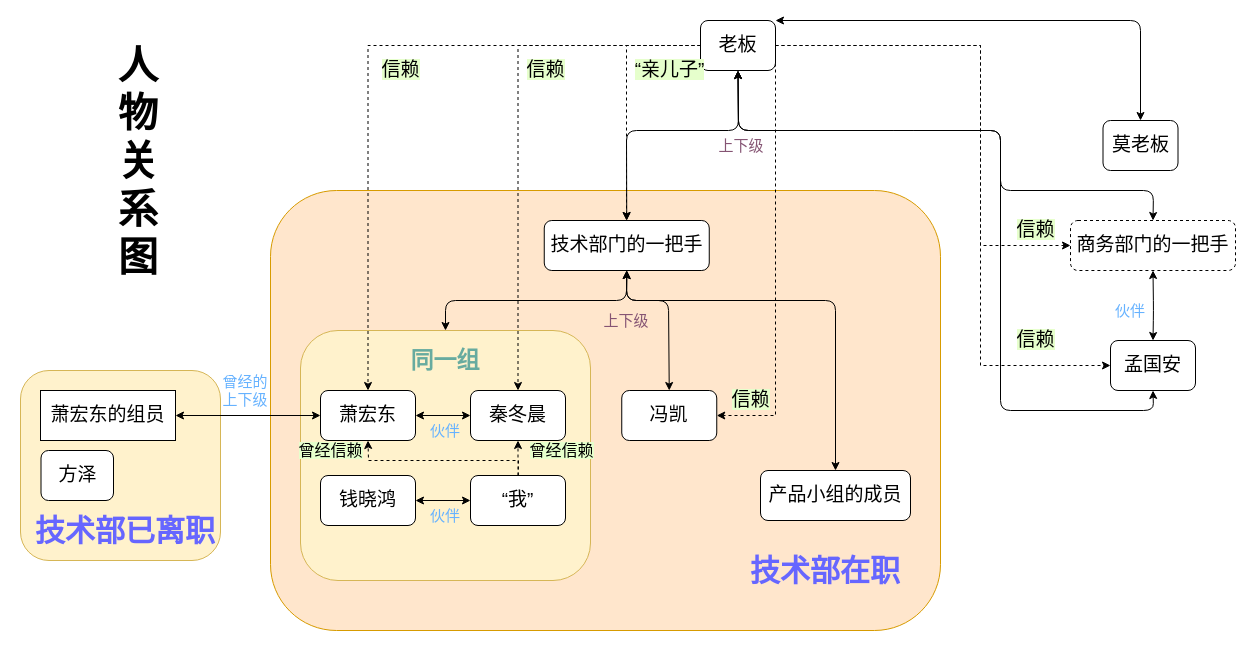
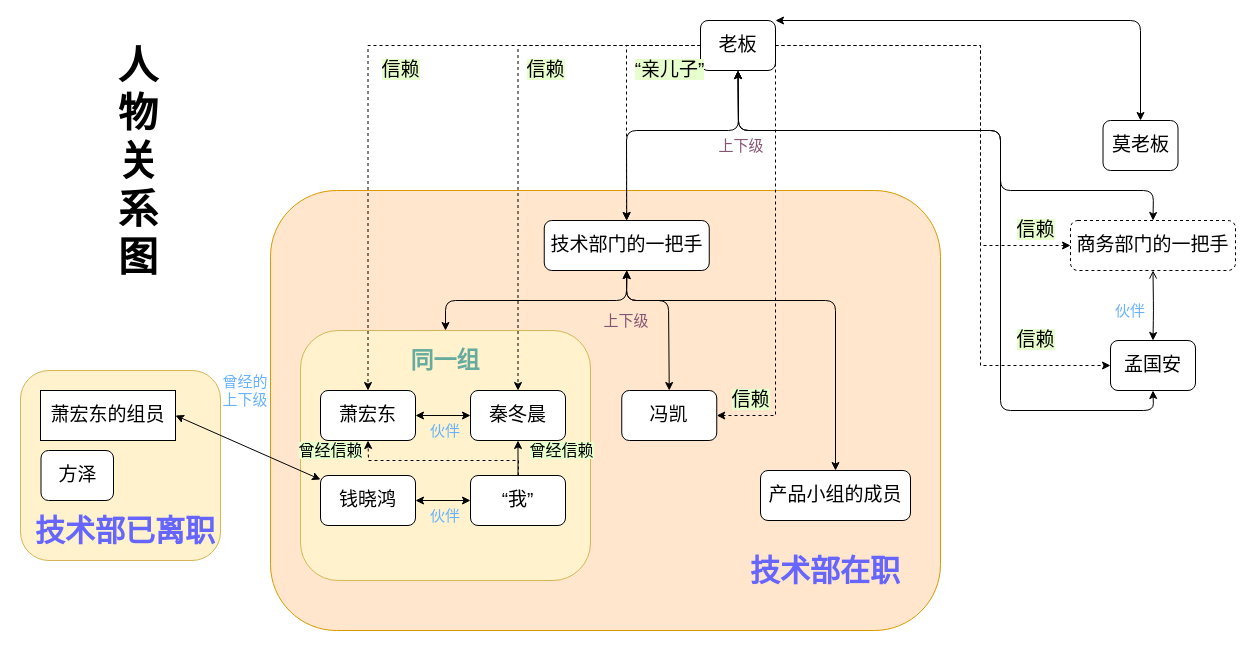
(1153, 279) -> (1153, 277)
(248, 416) -> (248, 447)
(518, 454) -> (518, 454)
